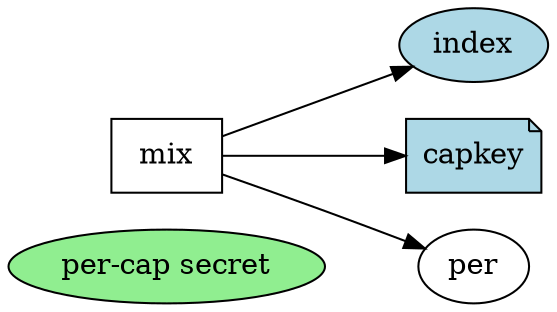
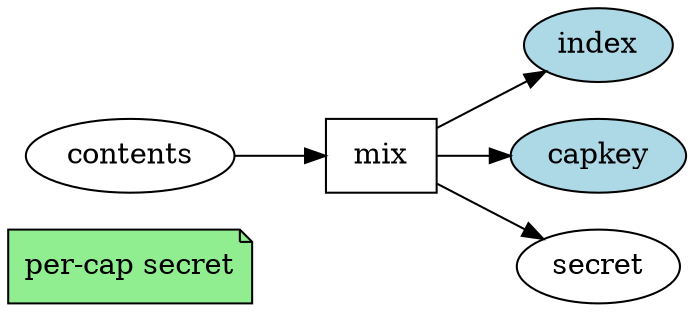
none -> (130, 156)
(474, 156) -> (598, 156)
(167, 266) -> (130, 266)
(474, 266) -> (598, 266)
